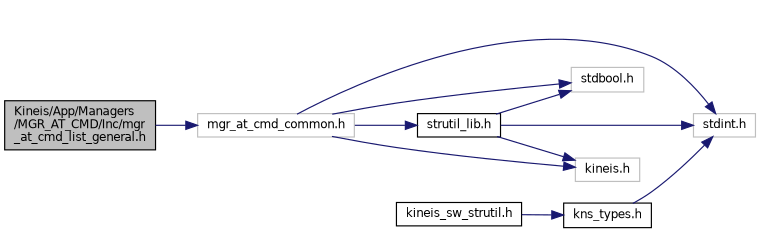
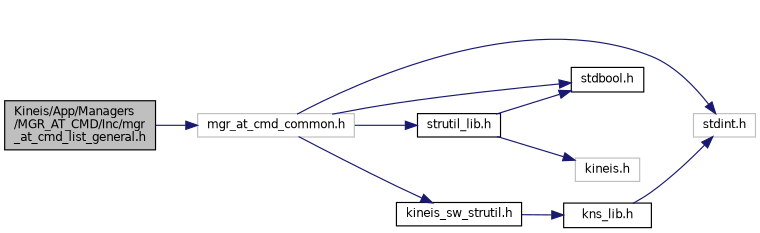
(608, 80) -> (608, 80)
(591, 125) -> none
(447, 154) -> (360, 168)
(608, 215) -> (608, 215)
